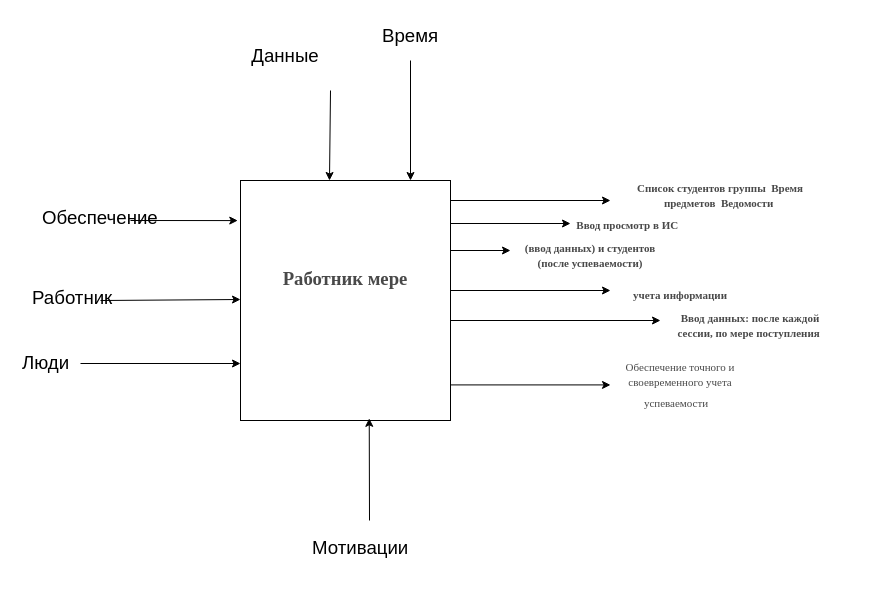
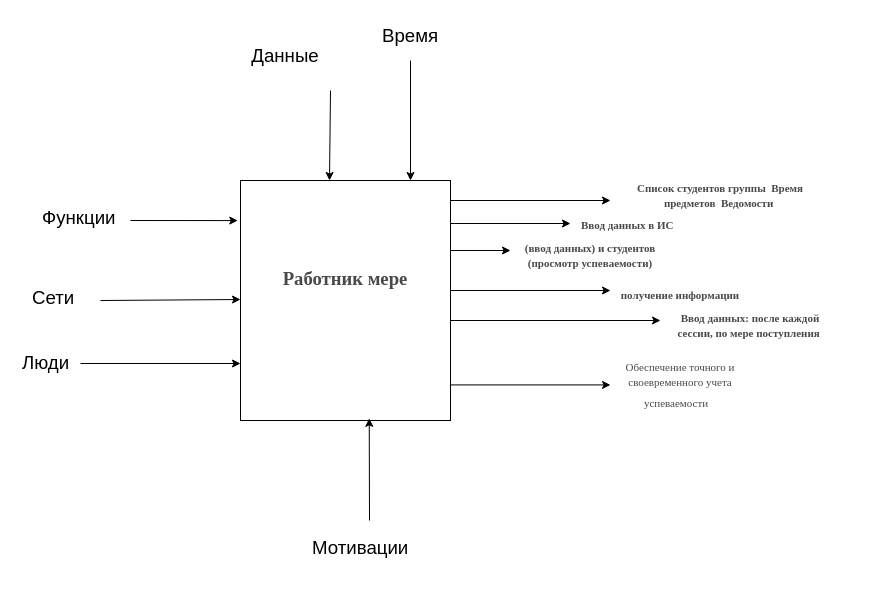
(79, 215) -> (66, 215)
(631, 226) -> (631, 226)
(591, 256) -> (591, 256)
(59, 295) -> (46, 295)
(681, 296) -> (681, 296)
